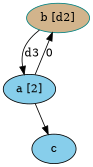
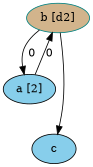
(32, 54) -> (32, 54)
(40, 115) -> (64, 80)
